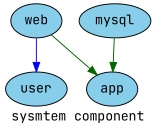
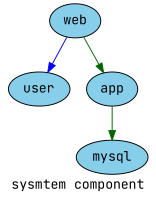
(114, 50) -> (112, 118)
